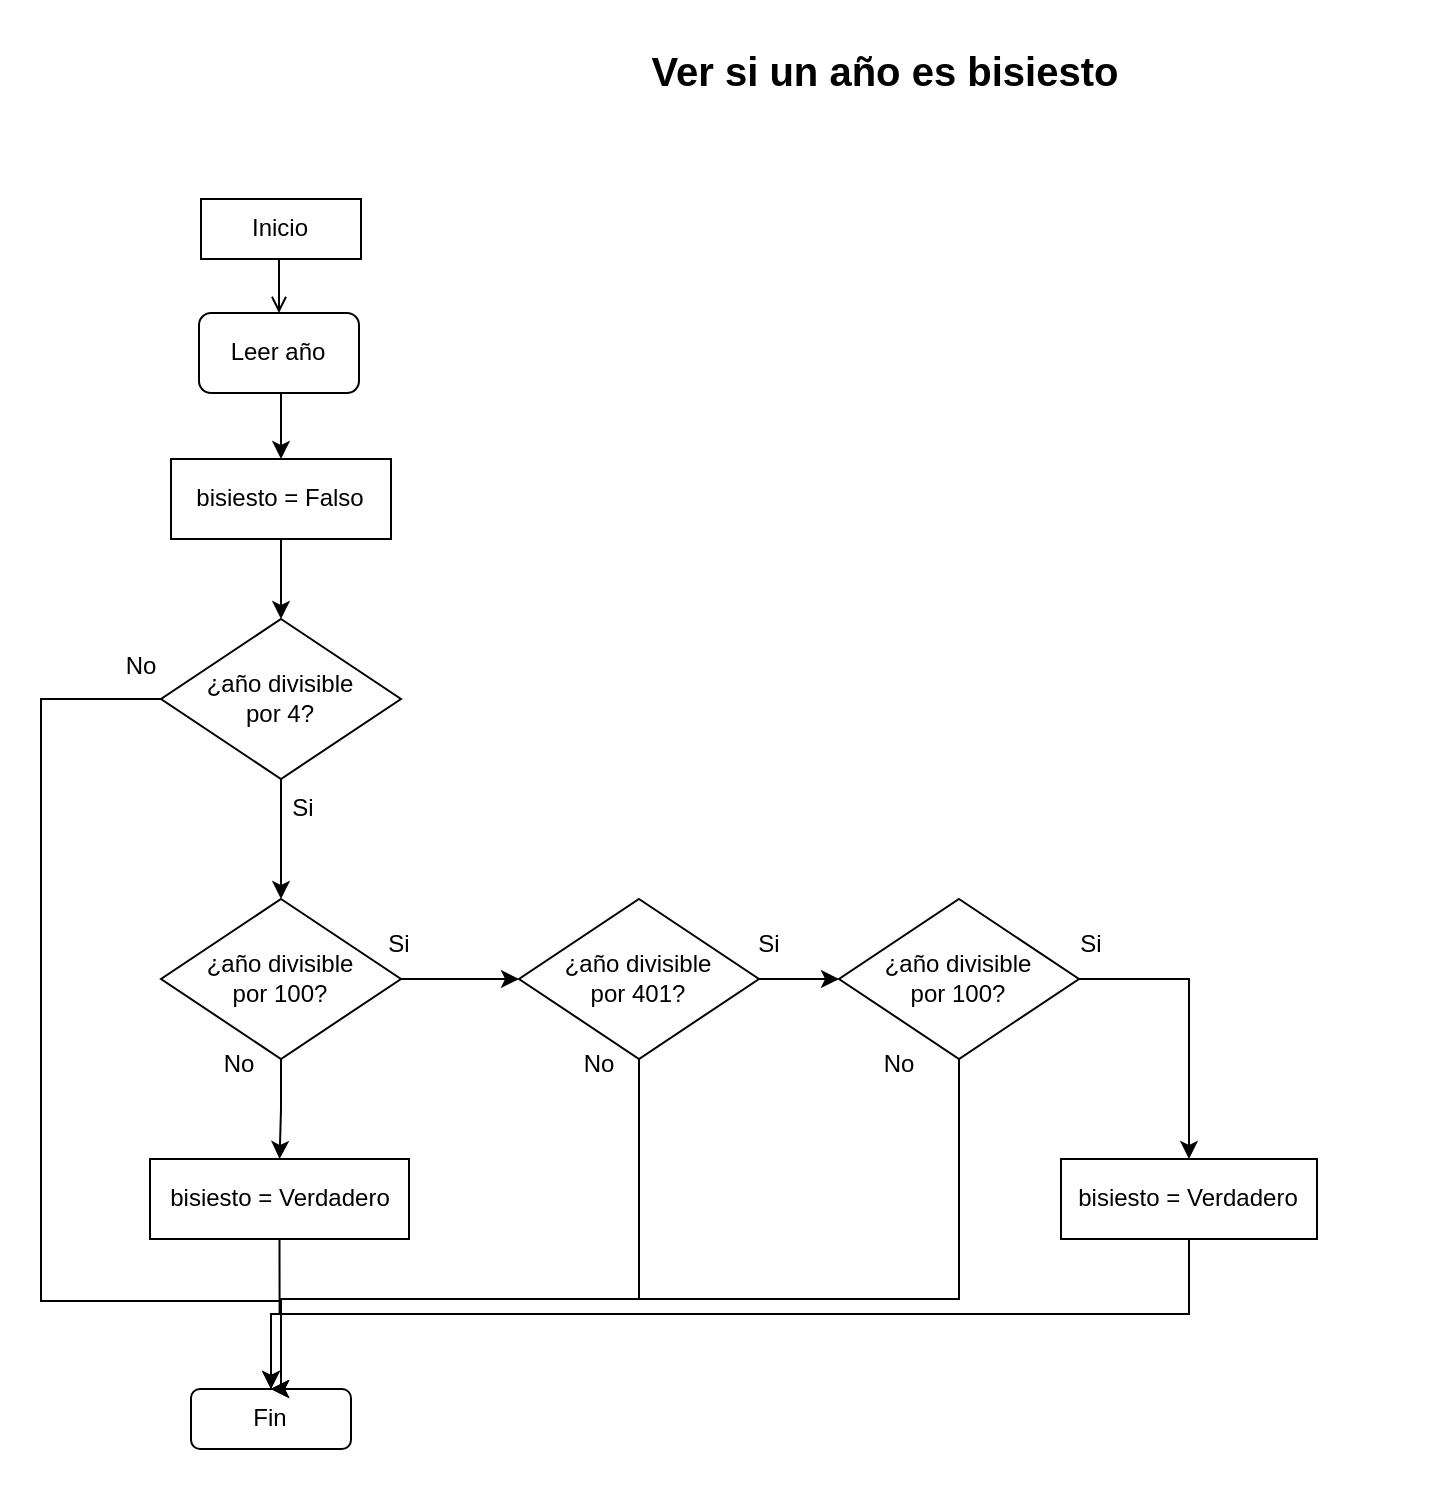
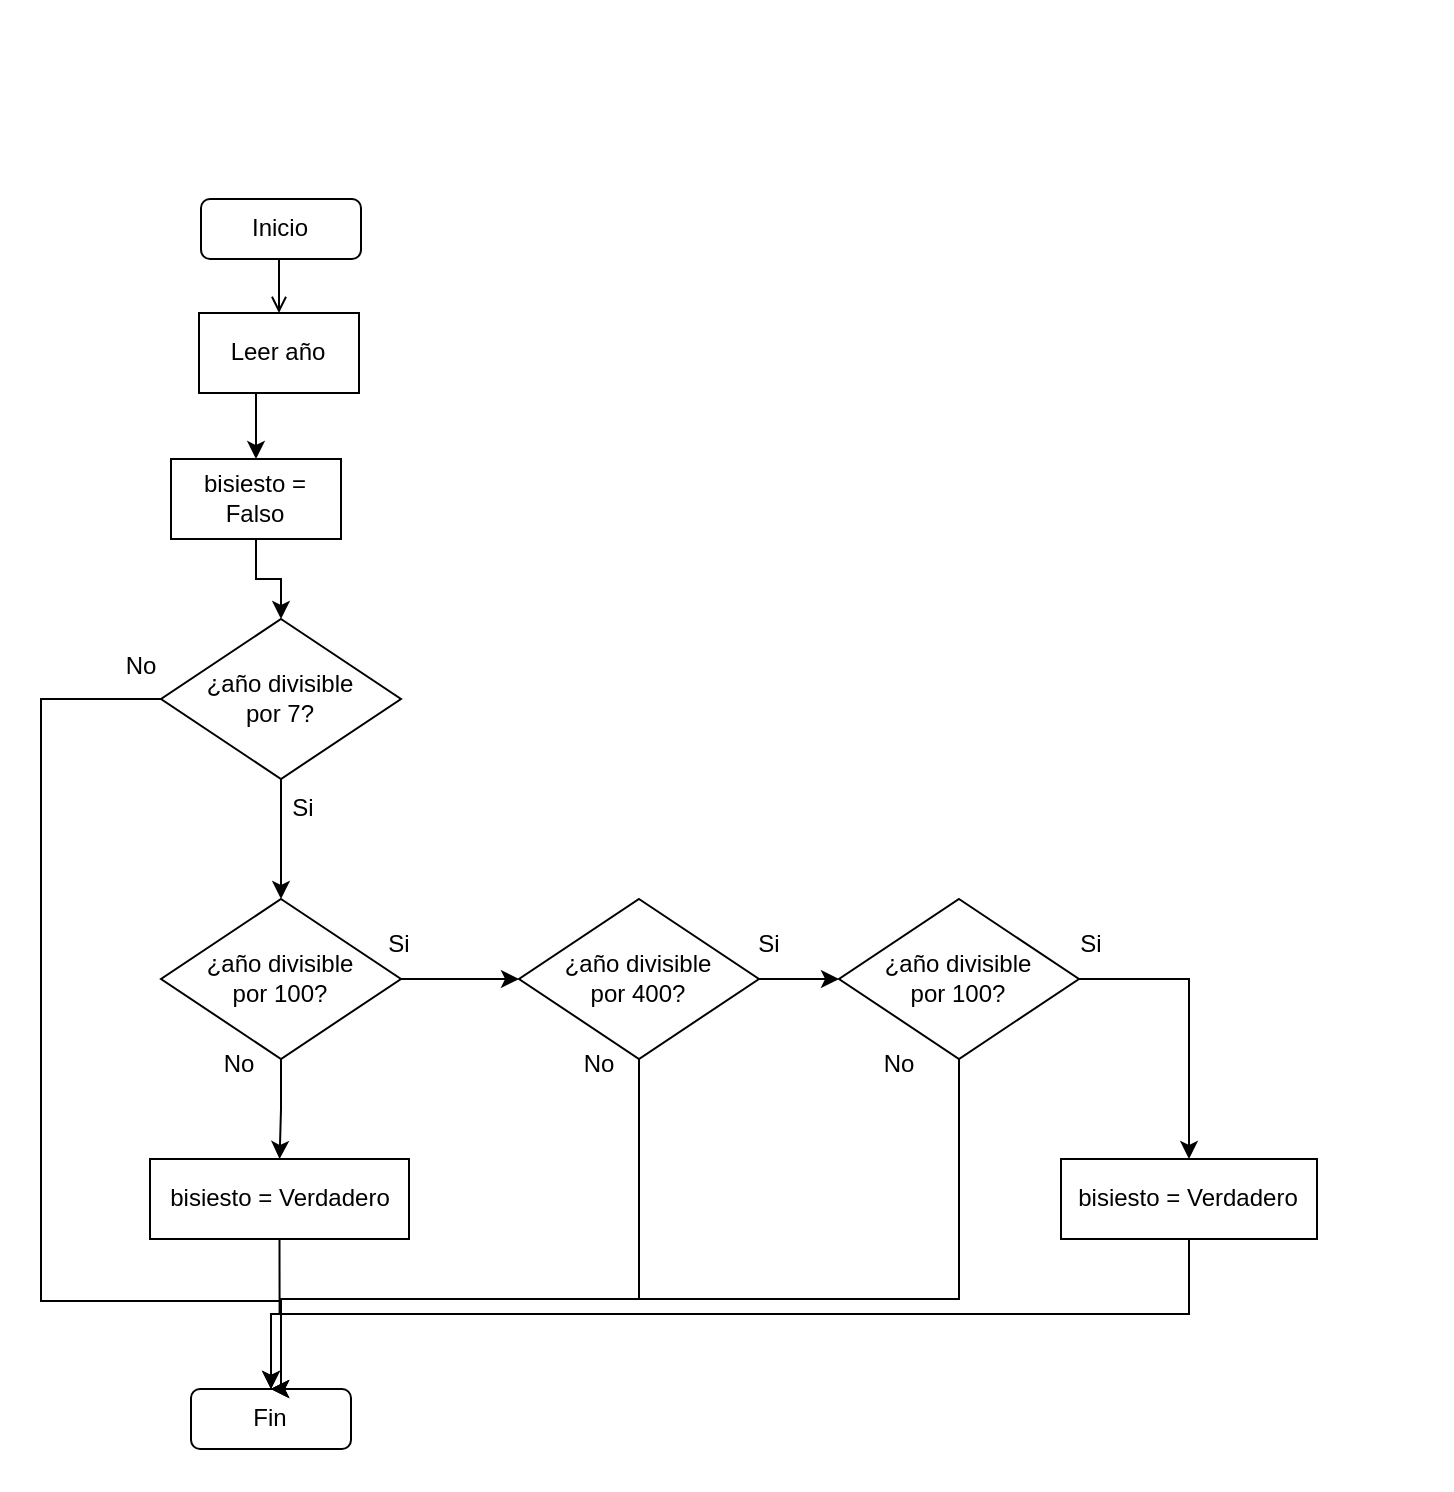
(886, 71) -> none
(281, 229) -> (281, 229)
(279, 353) -> (279, 353)
(281, 499) -> (256, 499)
(281, 699) -> (281, 699)
(639, 979) -> (639, 979)
